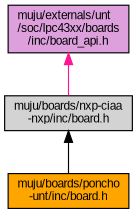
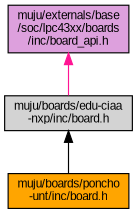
(69, 29) -> (69, 29)
(69, 113) -> (69, 113)
